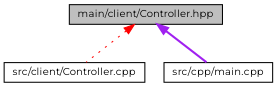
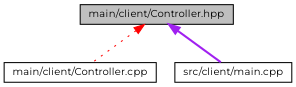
(74, 72) -> (80, 72)
(218, 72) -> (233, 72)
